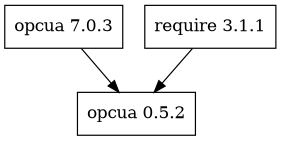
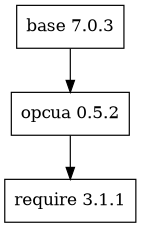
(64, 27) -> (70, 27)
(177, 66) -> (70, 151)
